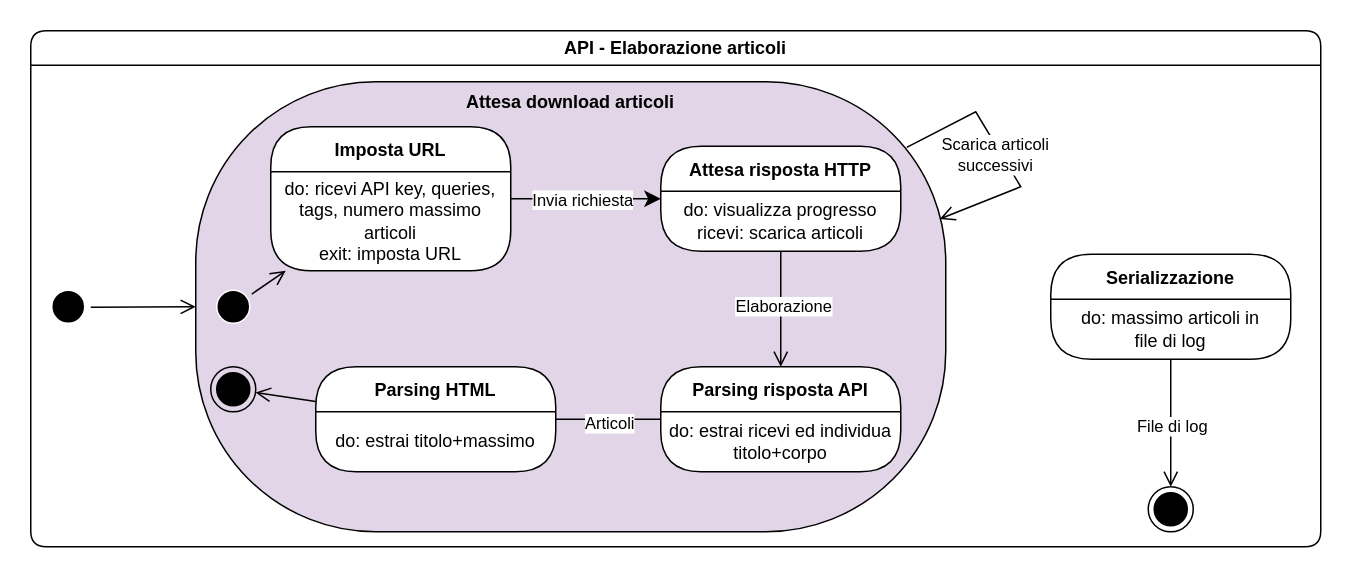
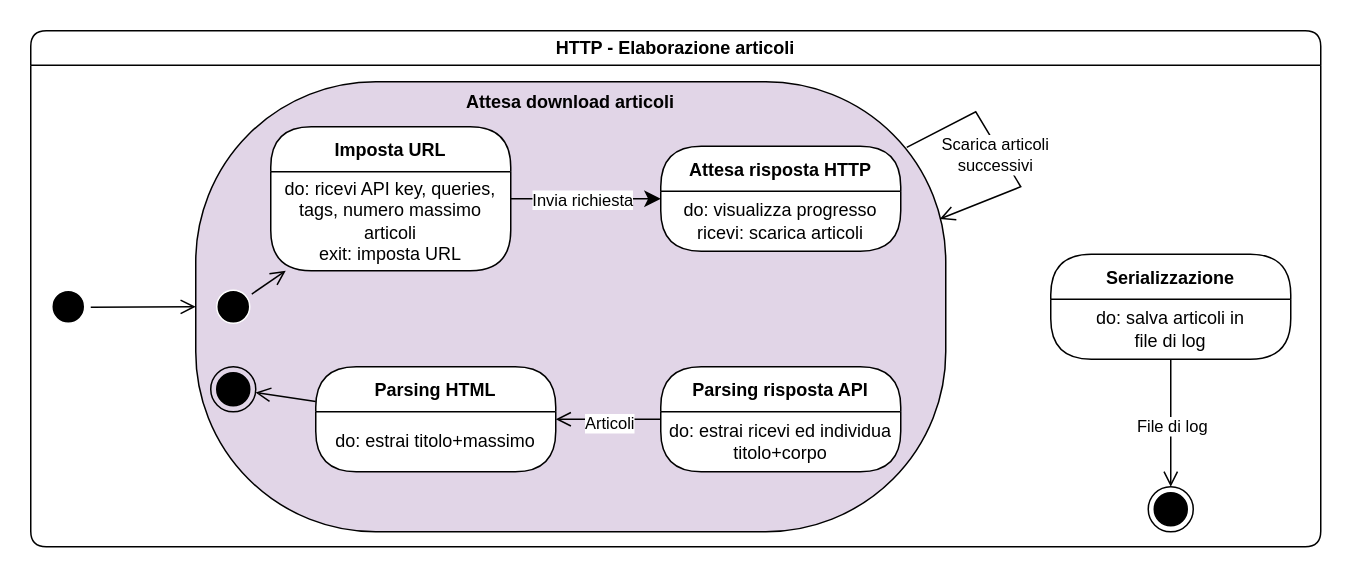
(676, 49) -> (676, 49)
(781, 307) -> none
(1171, 329) -> (1171, 329)
(561, 419) -> (562, 419)
